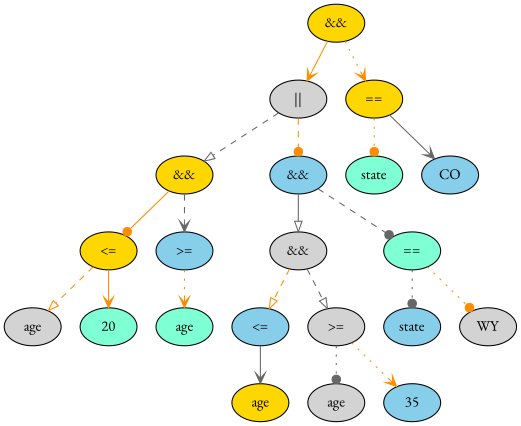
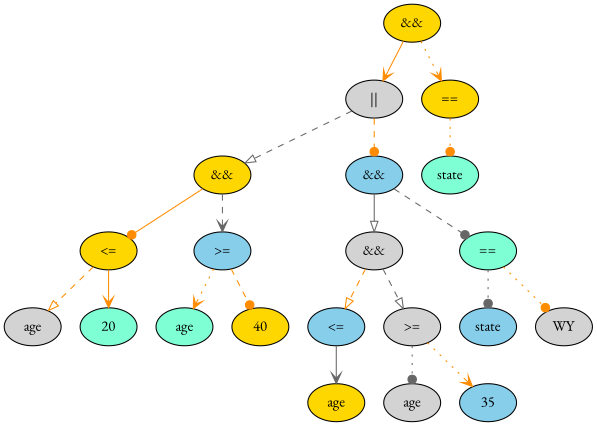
(450, 175) -> none
none -> (260, 327)
